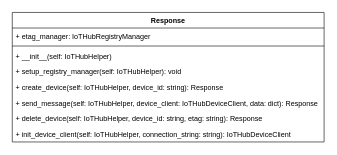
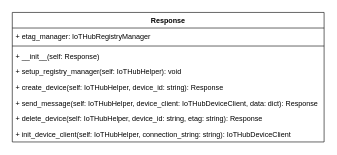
(70, 56) -> (62, 56)
